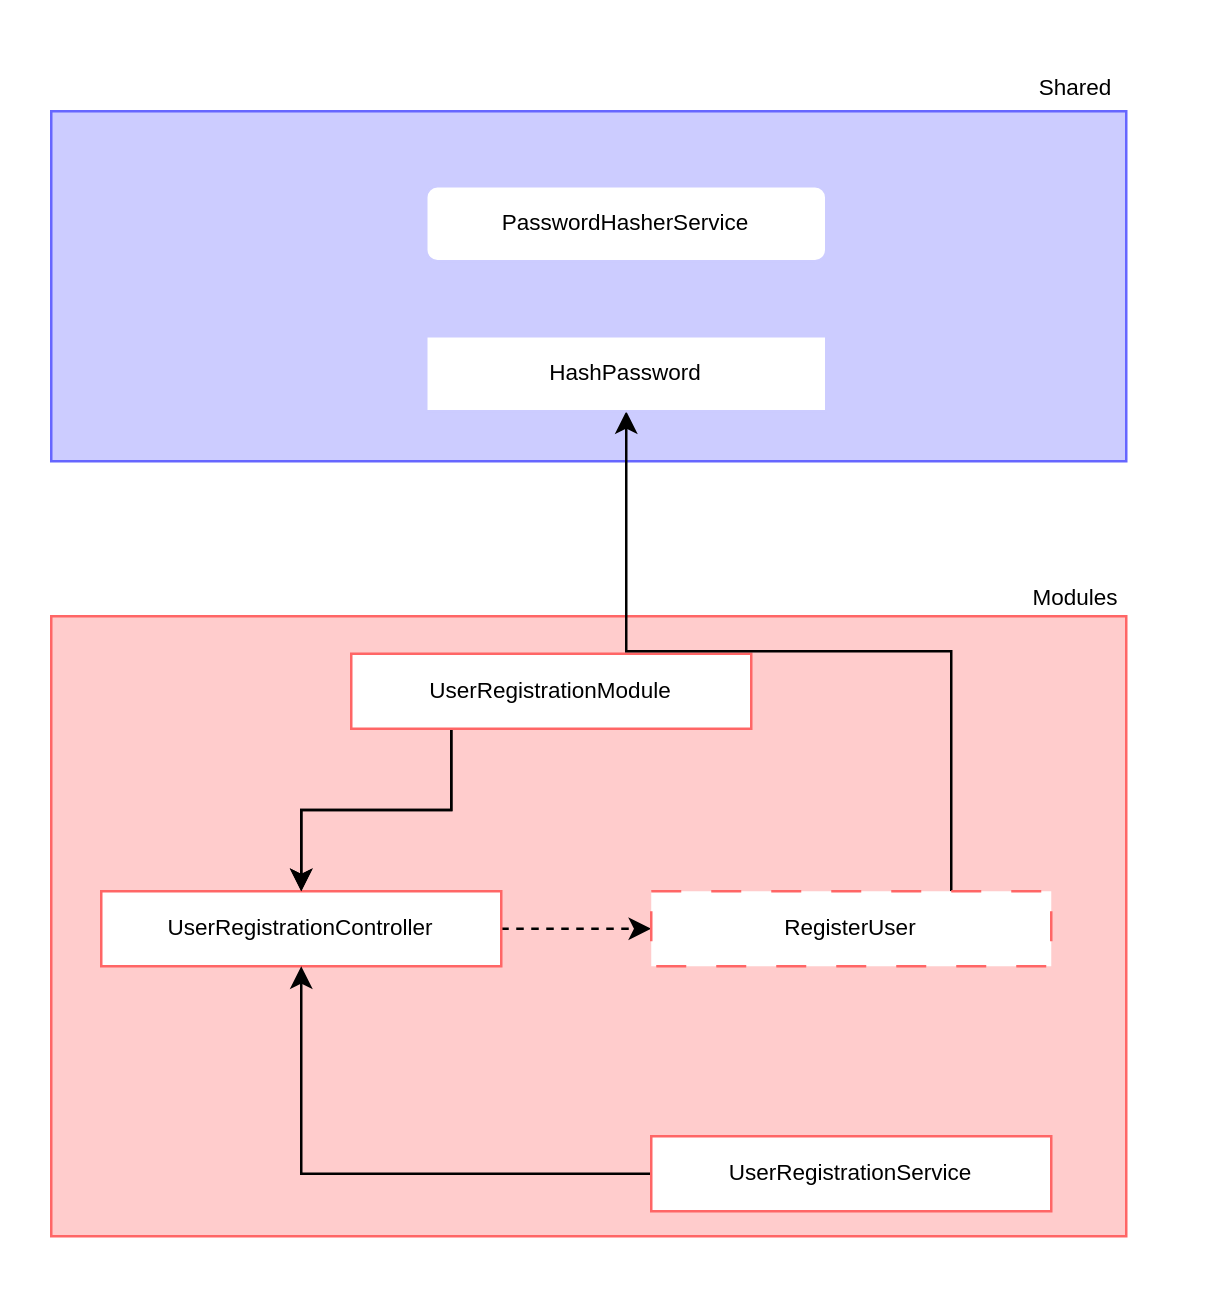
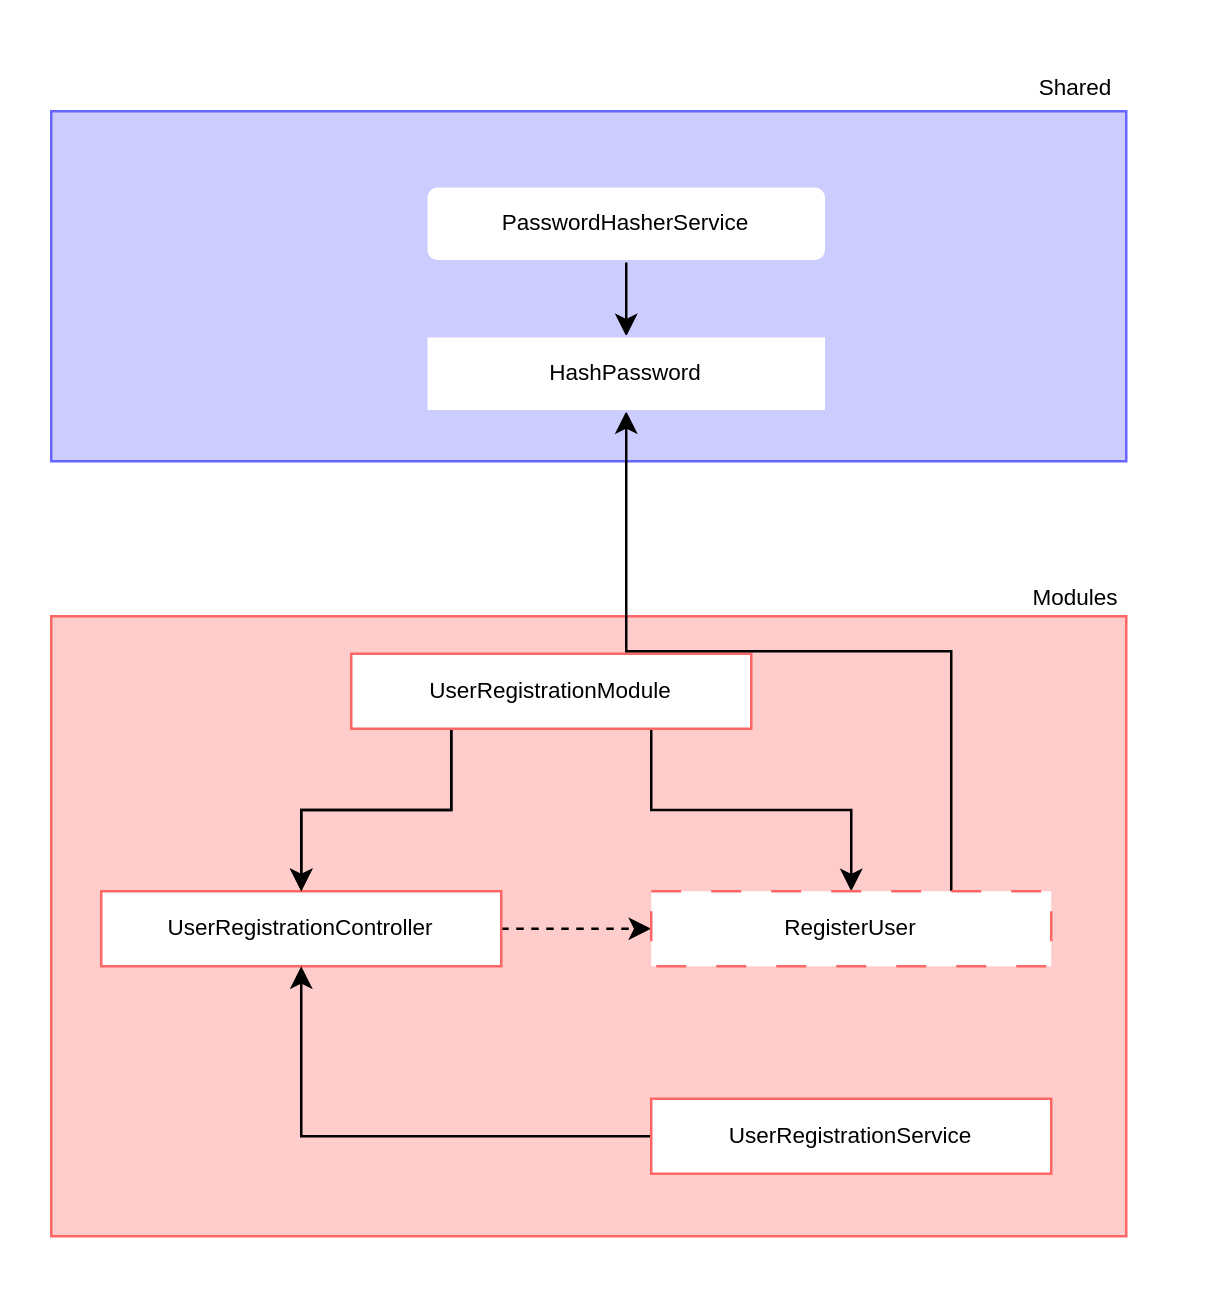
none -> (626, 290)
none -> (743, 810)
(851, 1174) -> (851, 1136)
